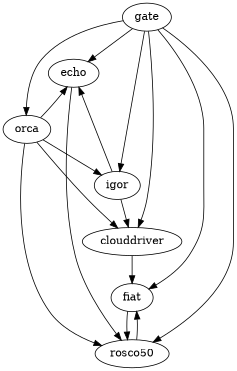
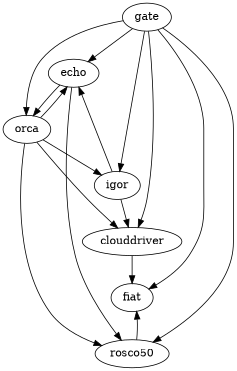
none -> (49, 97)
(127, 322) -> none
